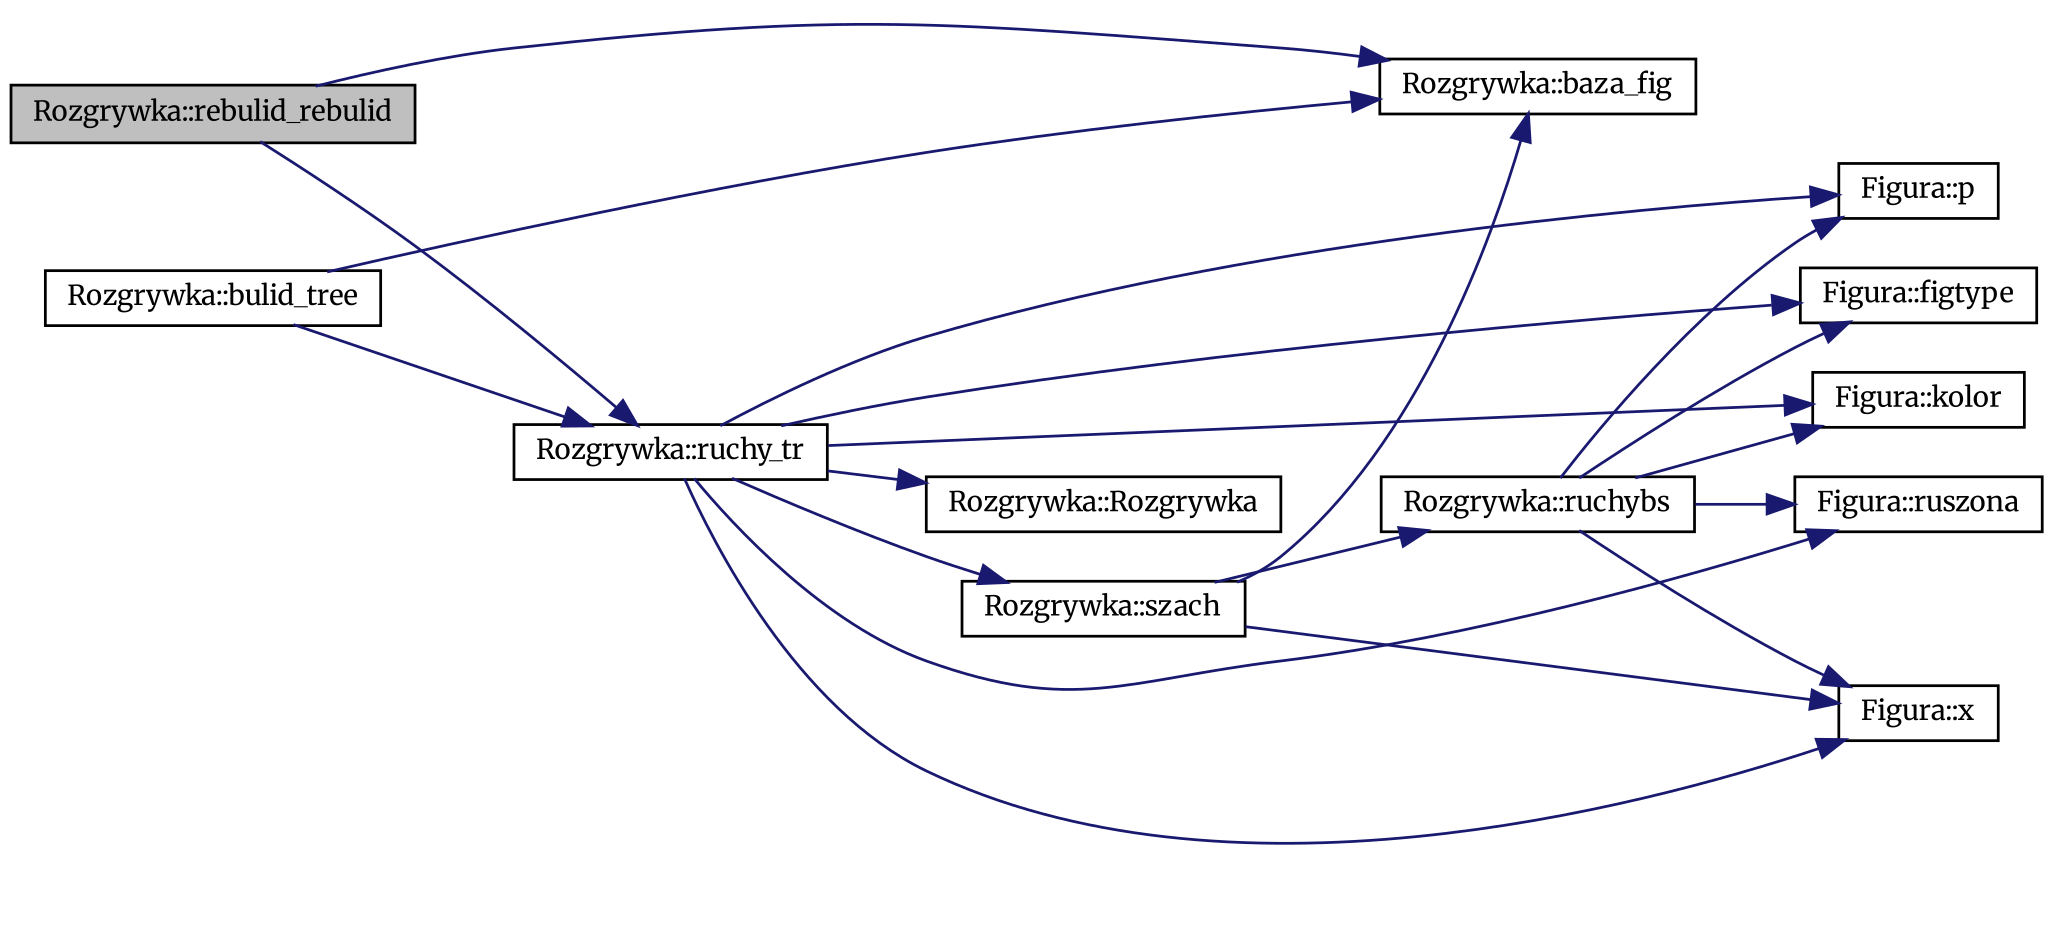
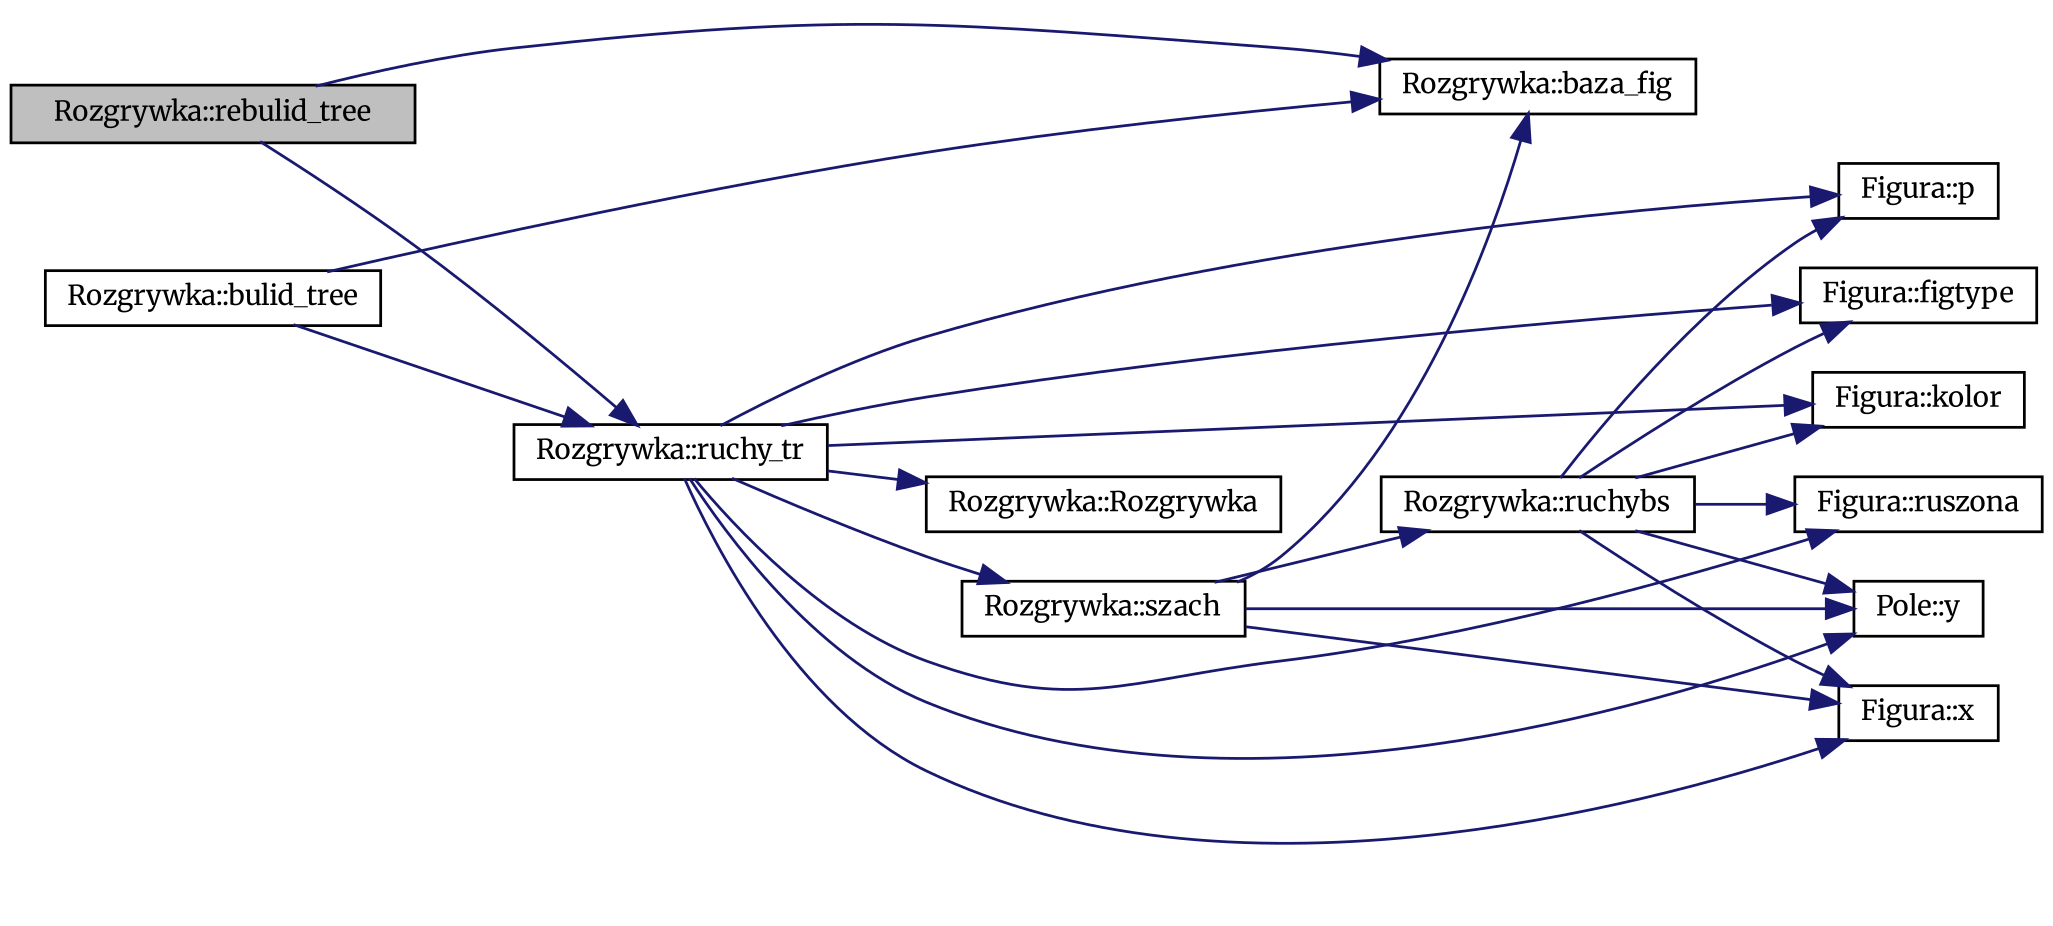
(213, 114) -> (213, 114)
none -> (1919, 609)
